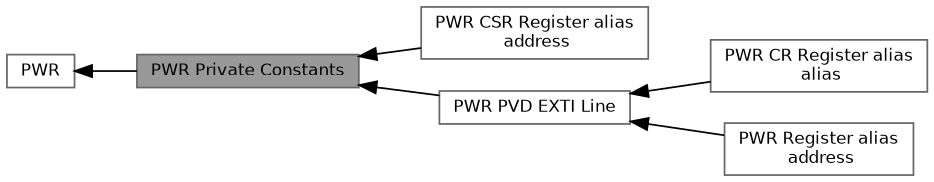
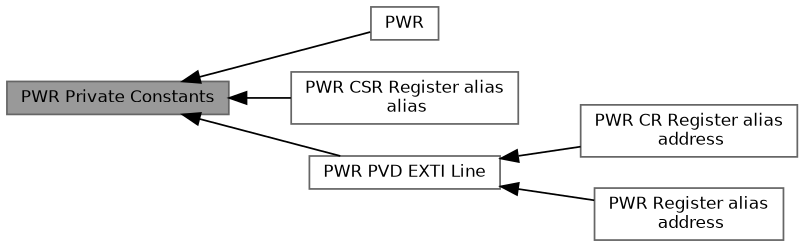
(535, 33) -> (405, 98)
(819, 66) -> (689, 131)
(114, 71) -> (285, 54)
